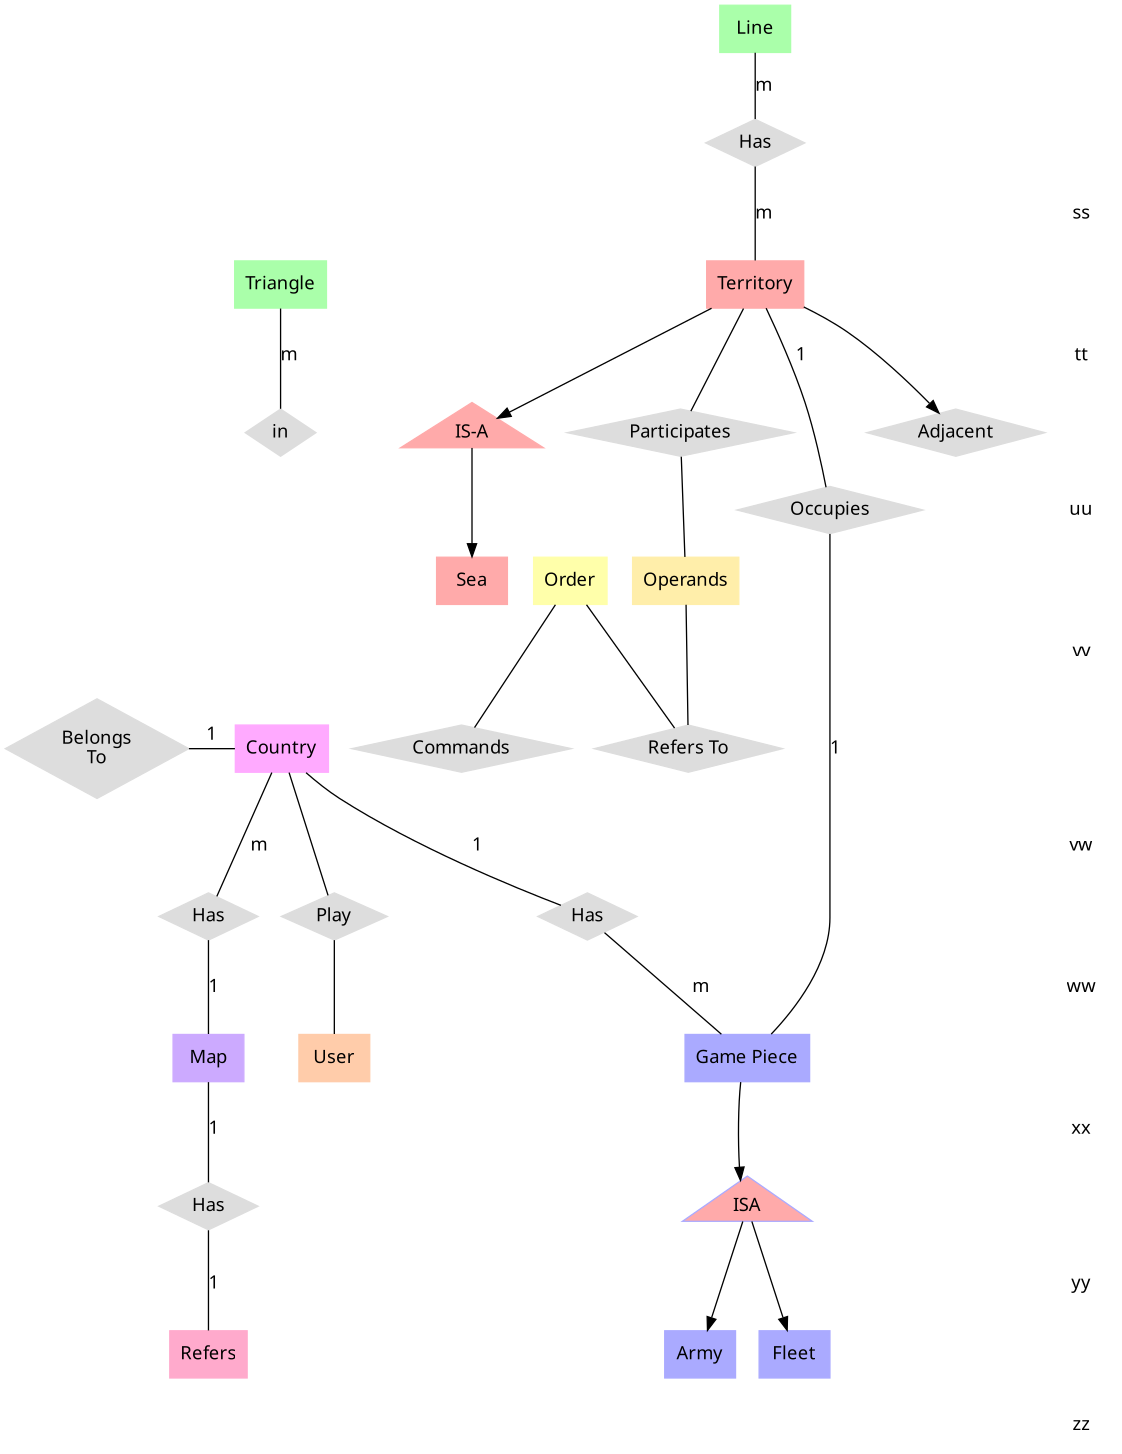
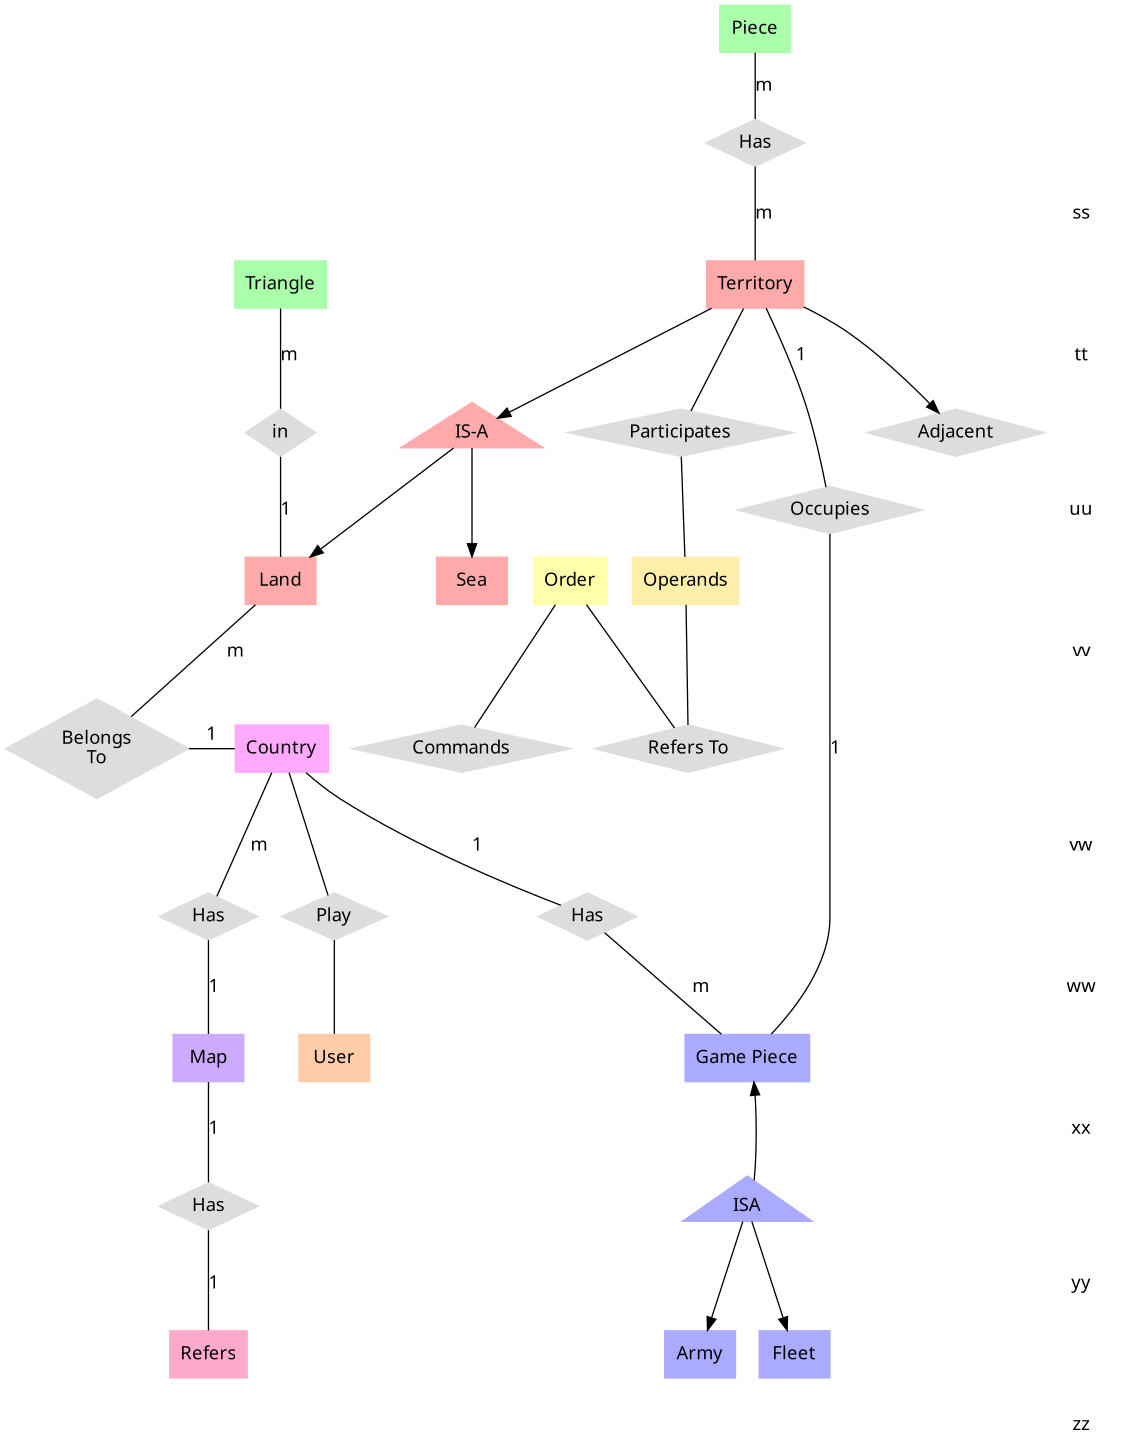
(755, 29) -> (755, 29)
none -> (281, 581)
(739, 1125) -> (756, 1138)
(747, 1206) -> (747, 1206)
